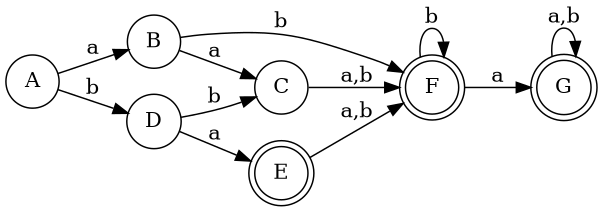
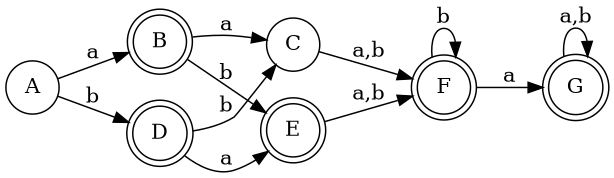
(287, 35) -> (221, 82)
(154, 42) -> (160, 42)
(154, 121) -> (160, 133)
